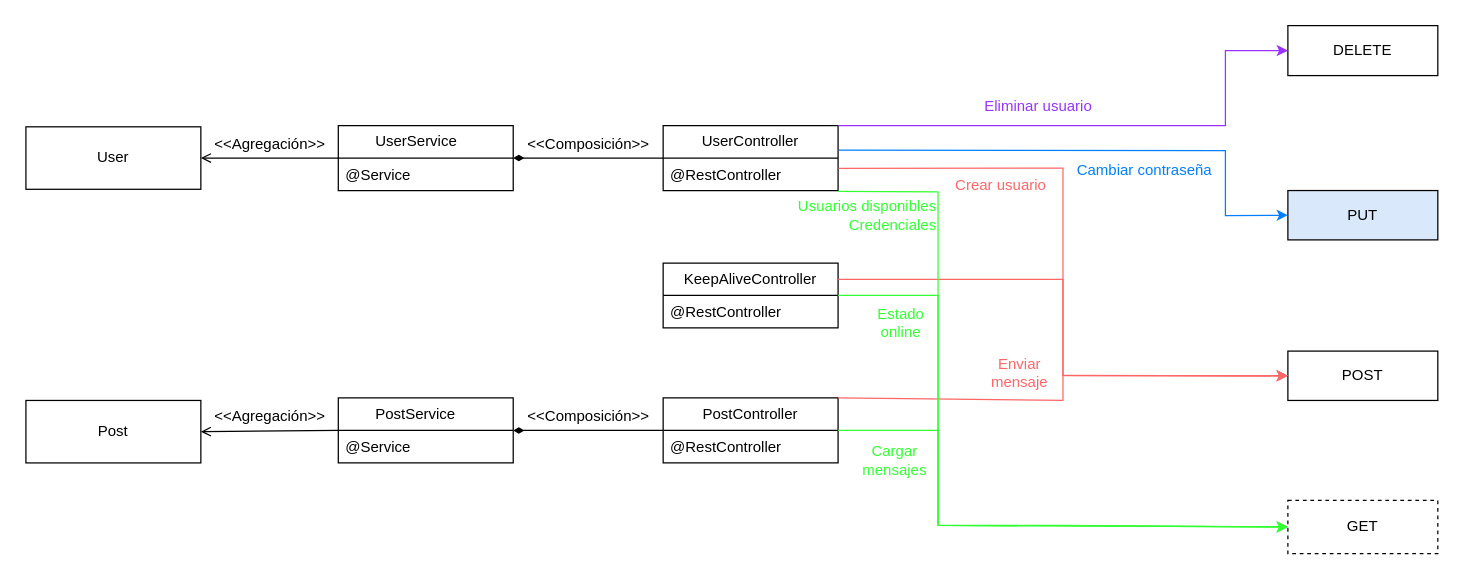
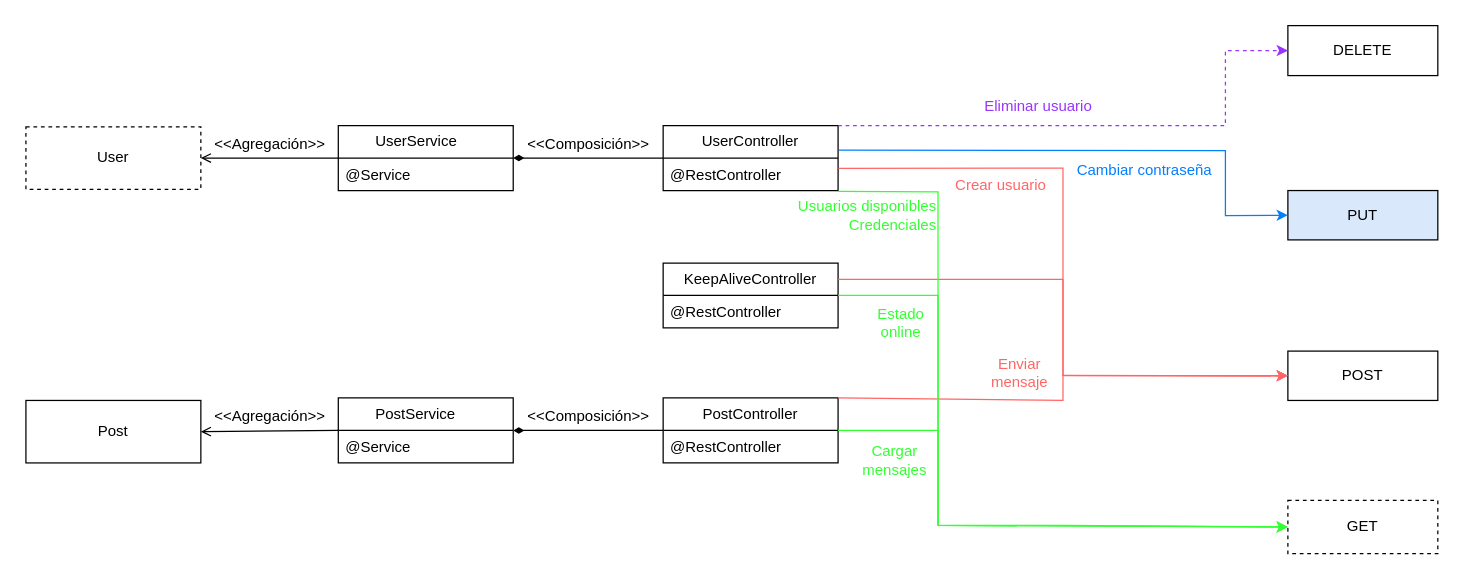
(1097, 126) -> (1097, 126)
(113, 158) -> (113, 158)
